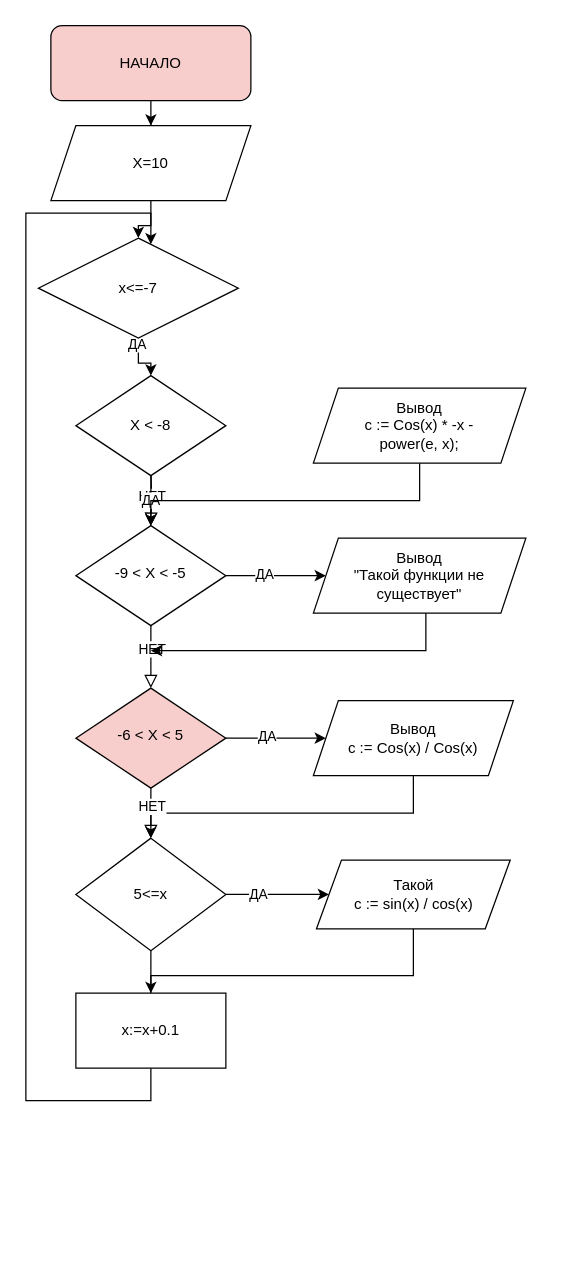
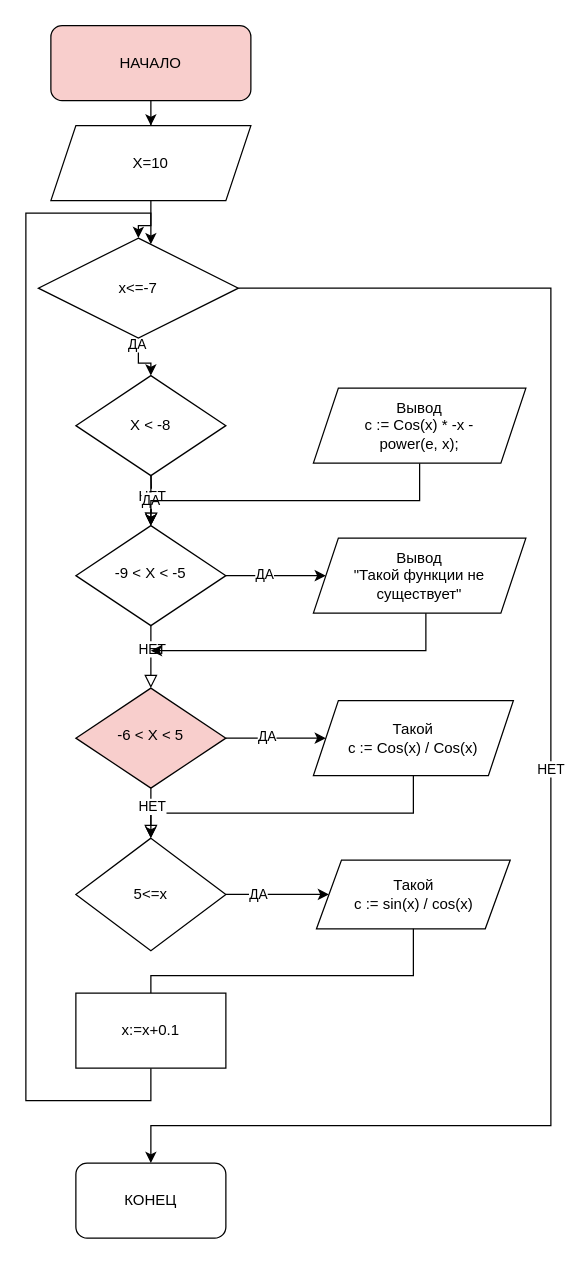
(413, 738) -> (413, 738)
none -> (551, 765)
(151, 961) -> none
none -> (151, 1201)
